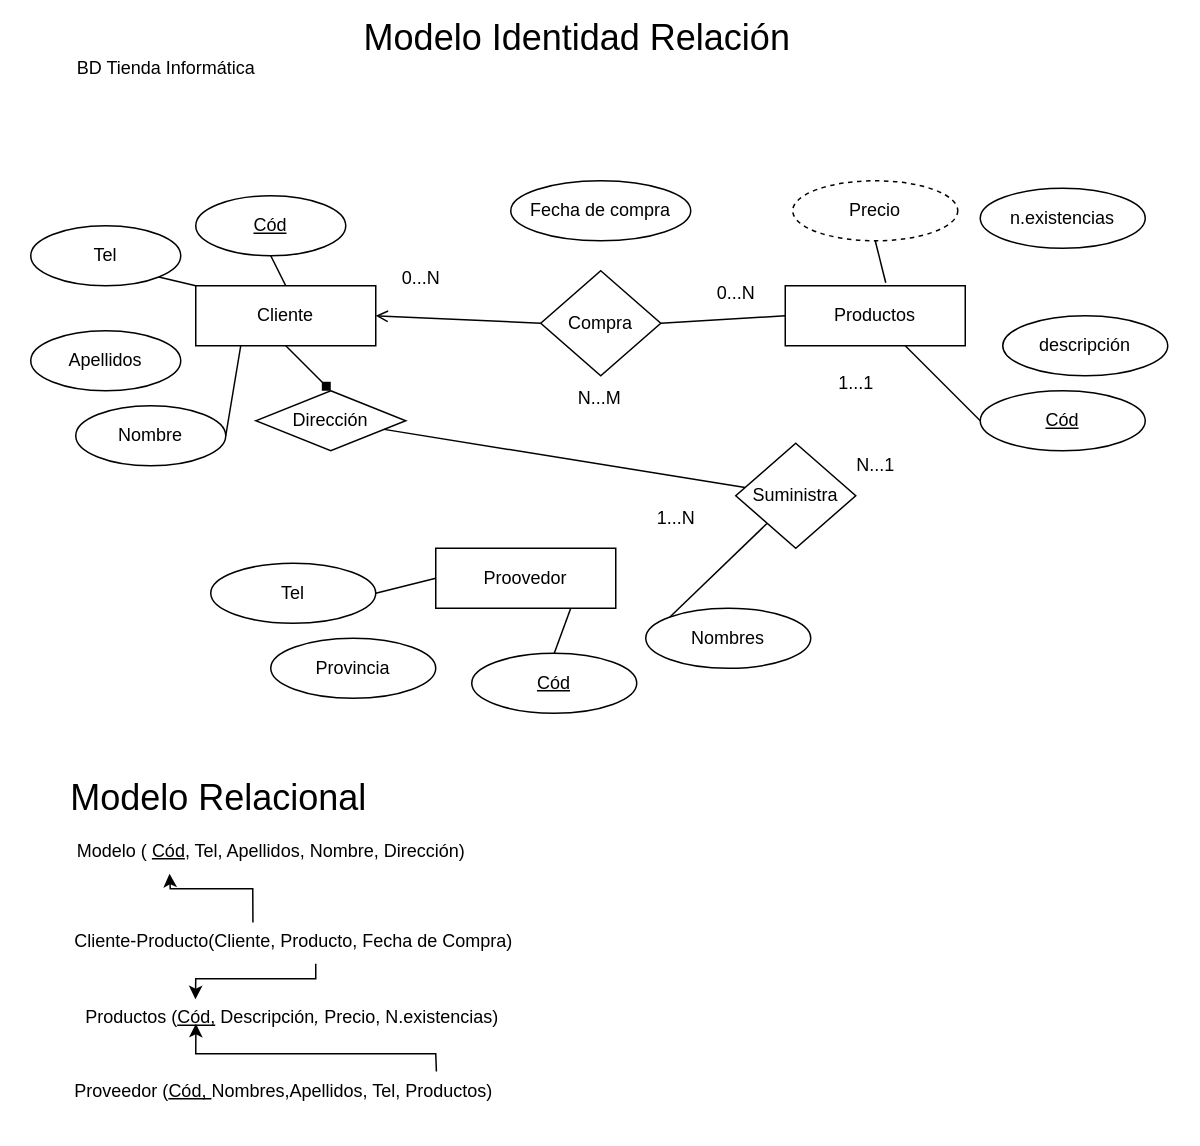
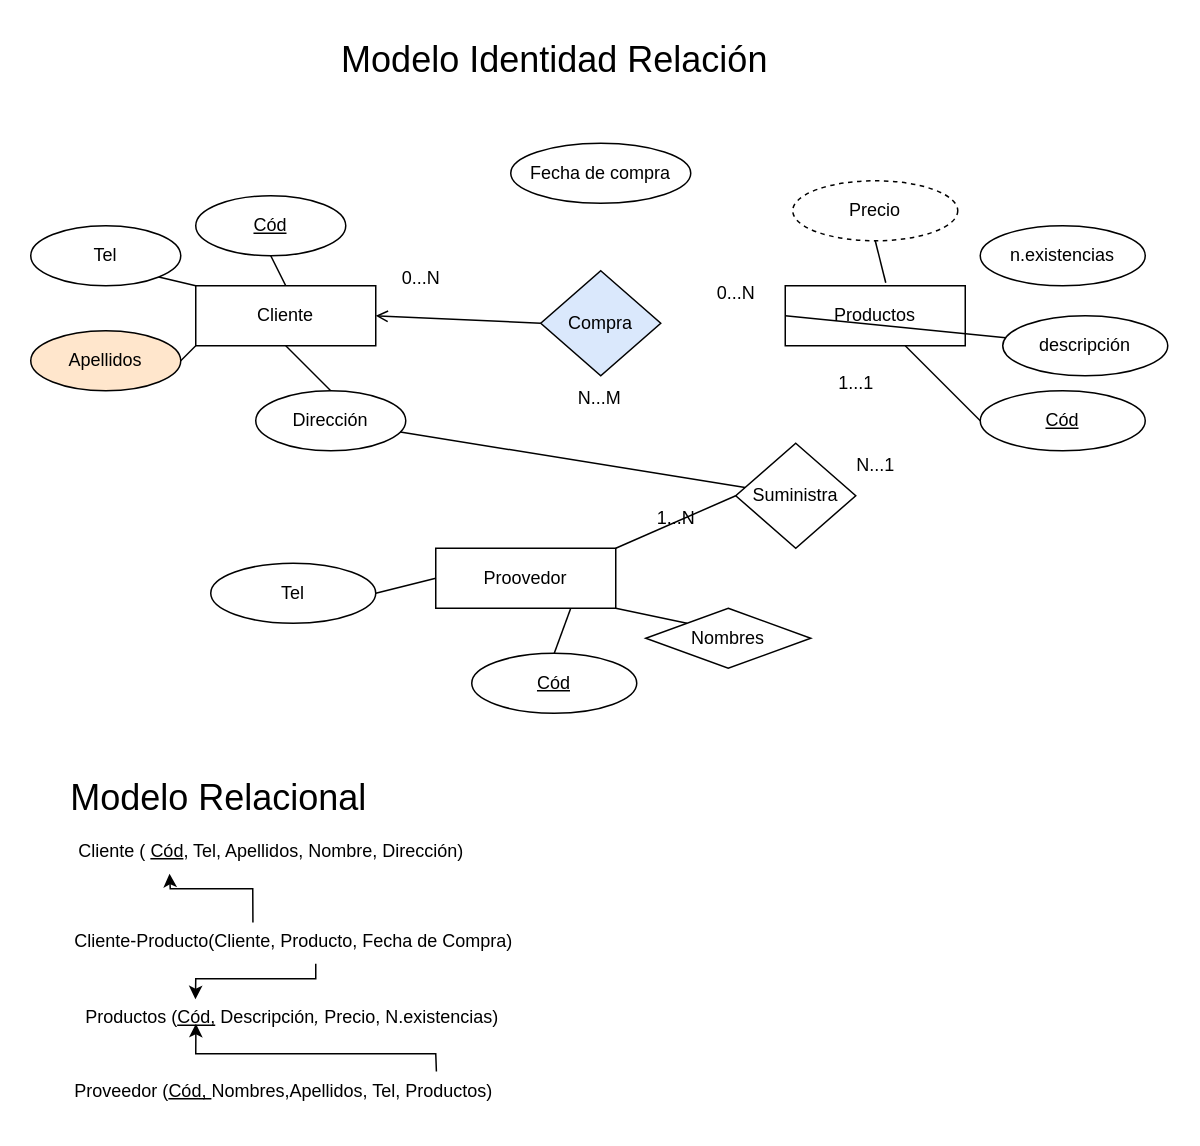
(577, 38) -> (554, 61)
(166, 68) -> none
(601, 211) -> (601, 173)
(1063, 218) -> (1063, 256)
(723, 320) -> (895, 327)
(601, 323) -> (601, 323)
none -> (189, 353)
(106, 361) -> (106, 361)
(322, 382) -> (326, 386)
(233, 390) -> none
(331, 421) -> (331, 421)
(151, 436) -> none
none -> (676, 522)
(718, 571) -> (651, 616)
(728, 638) -> (728, 638)
(353, 668) -> none
(272, 851) -> (272, 851)
